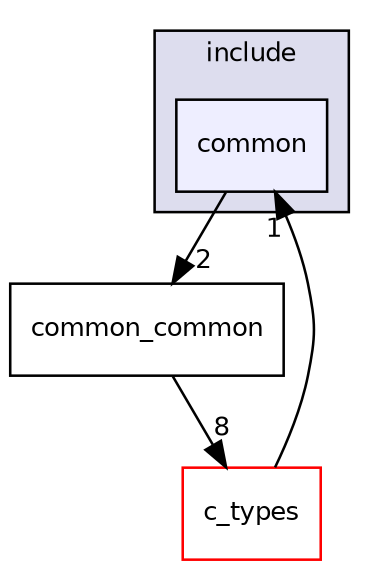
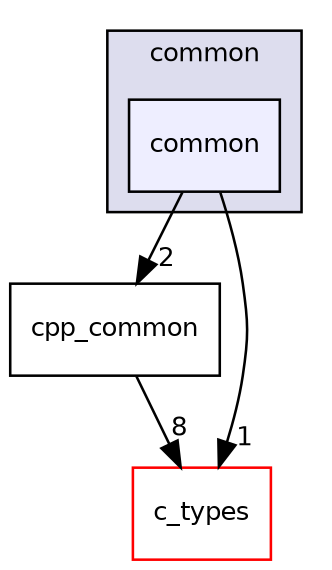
(252, 55) -> (204, 55)
(147, 330) -> (115, 330)
(313, 343) -> (247, 317)
